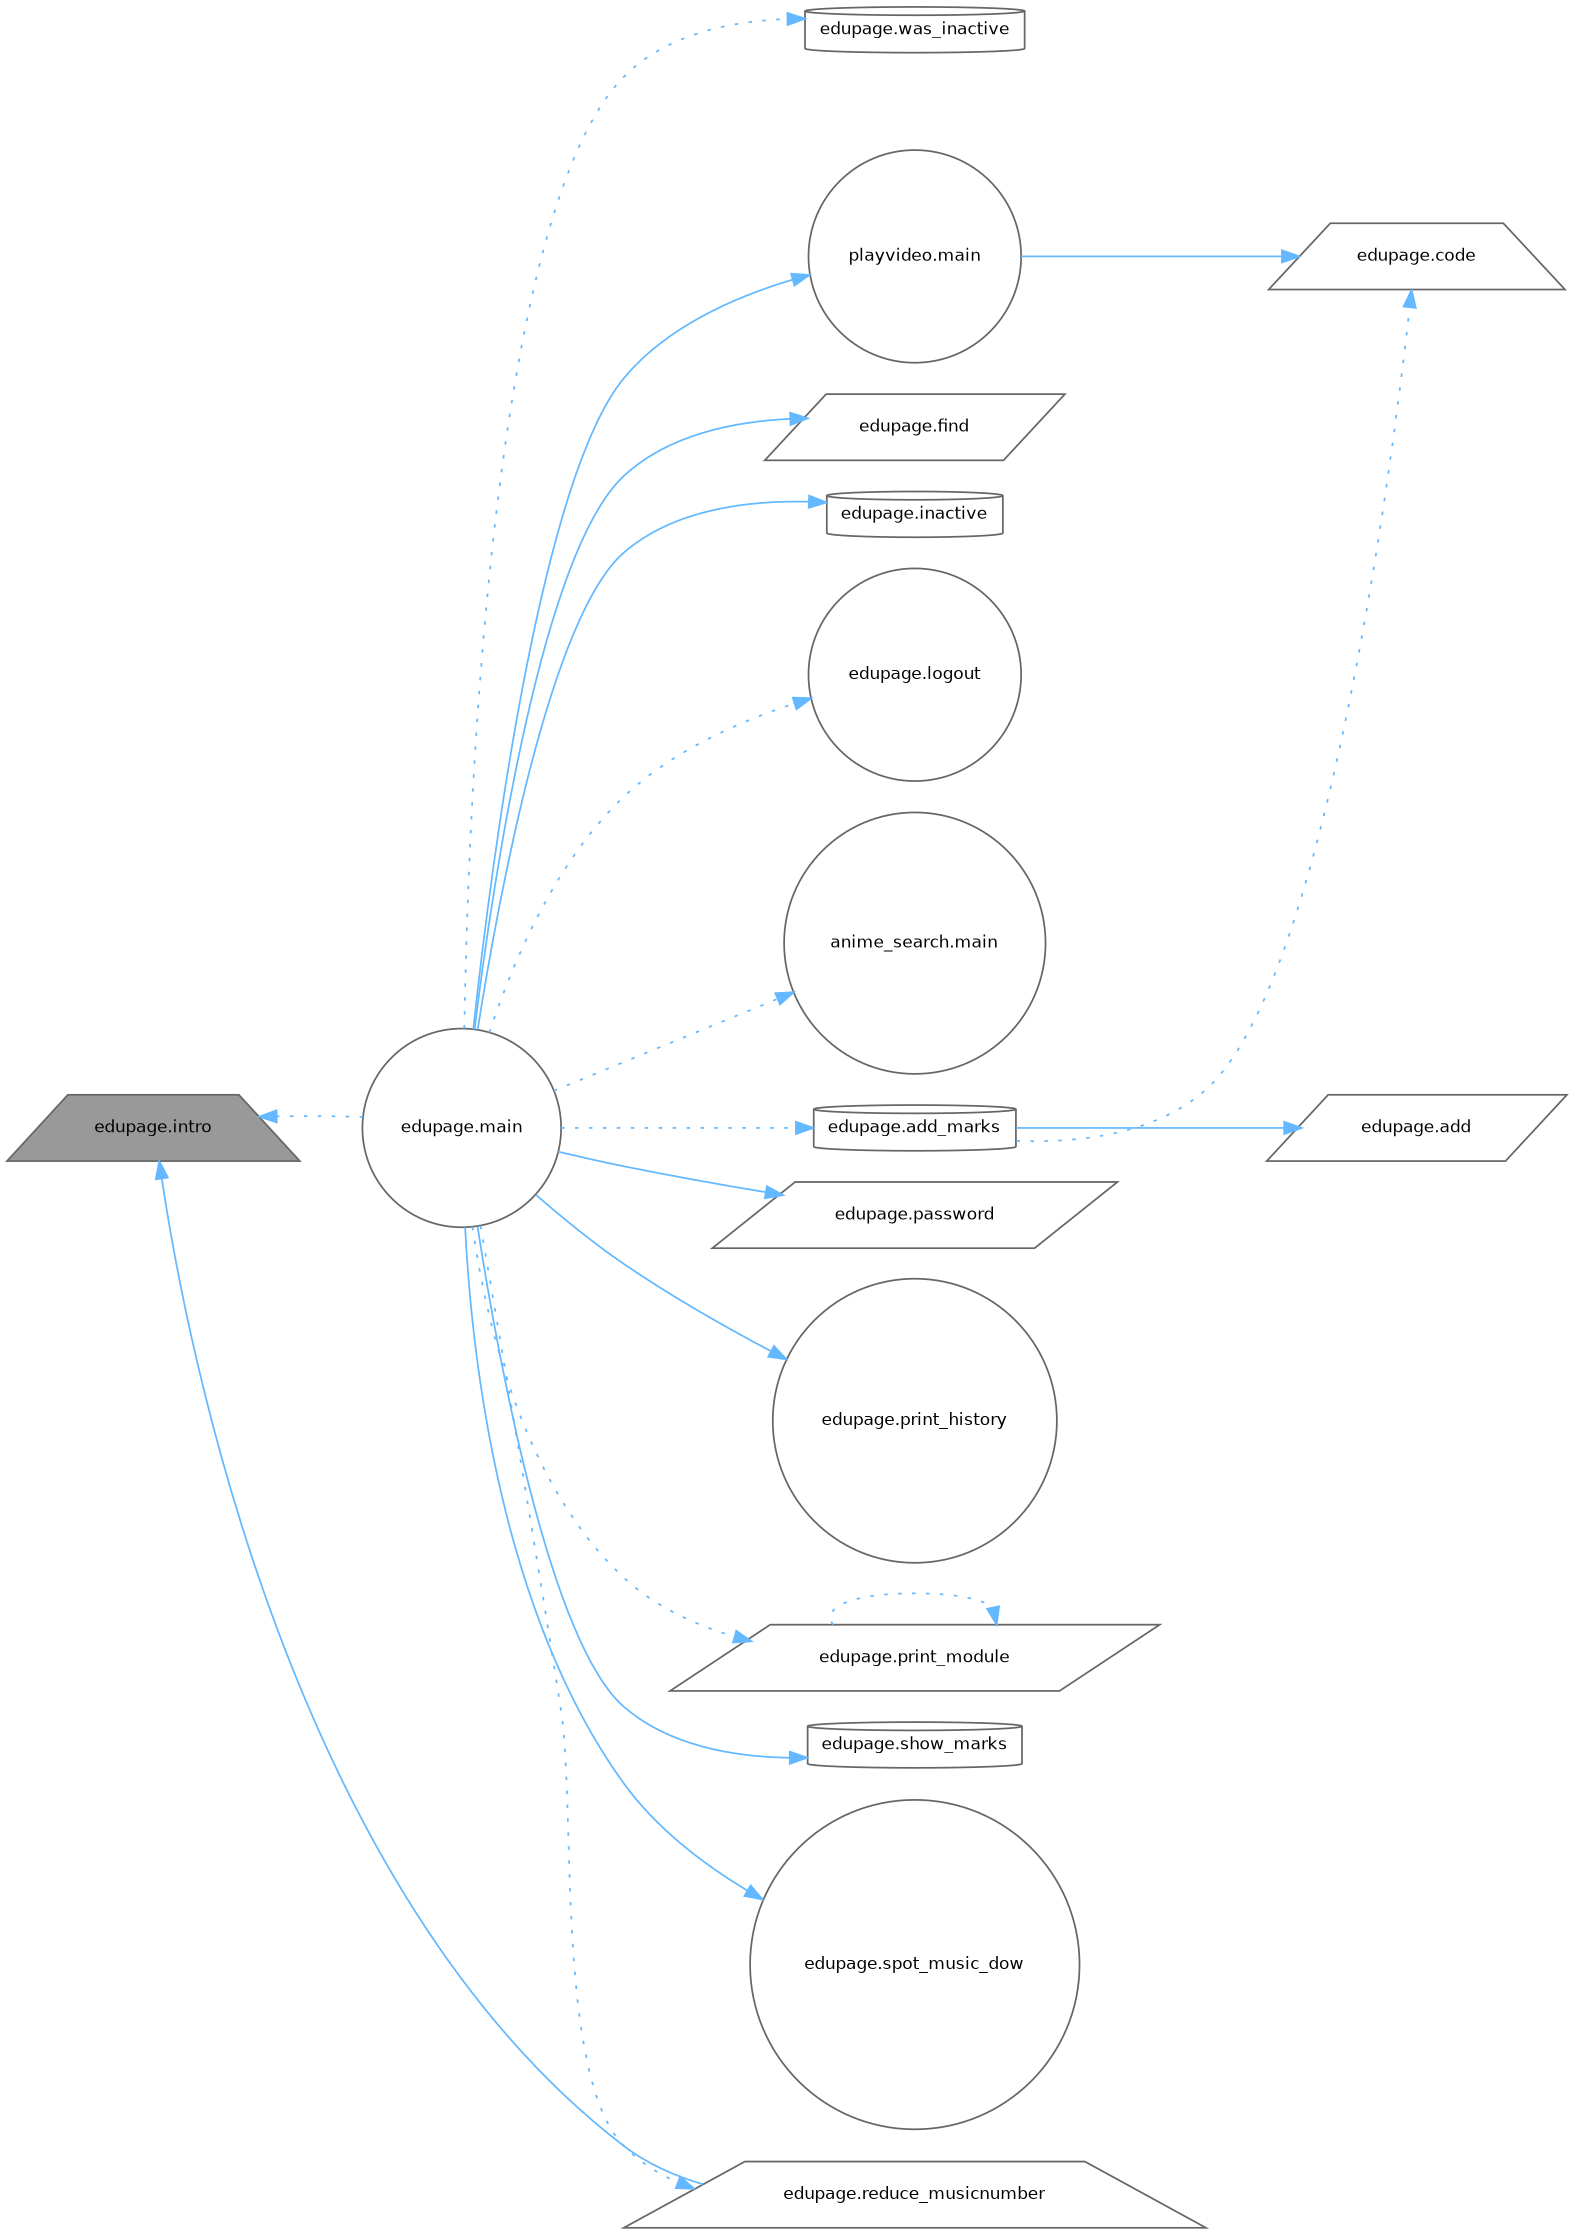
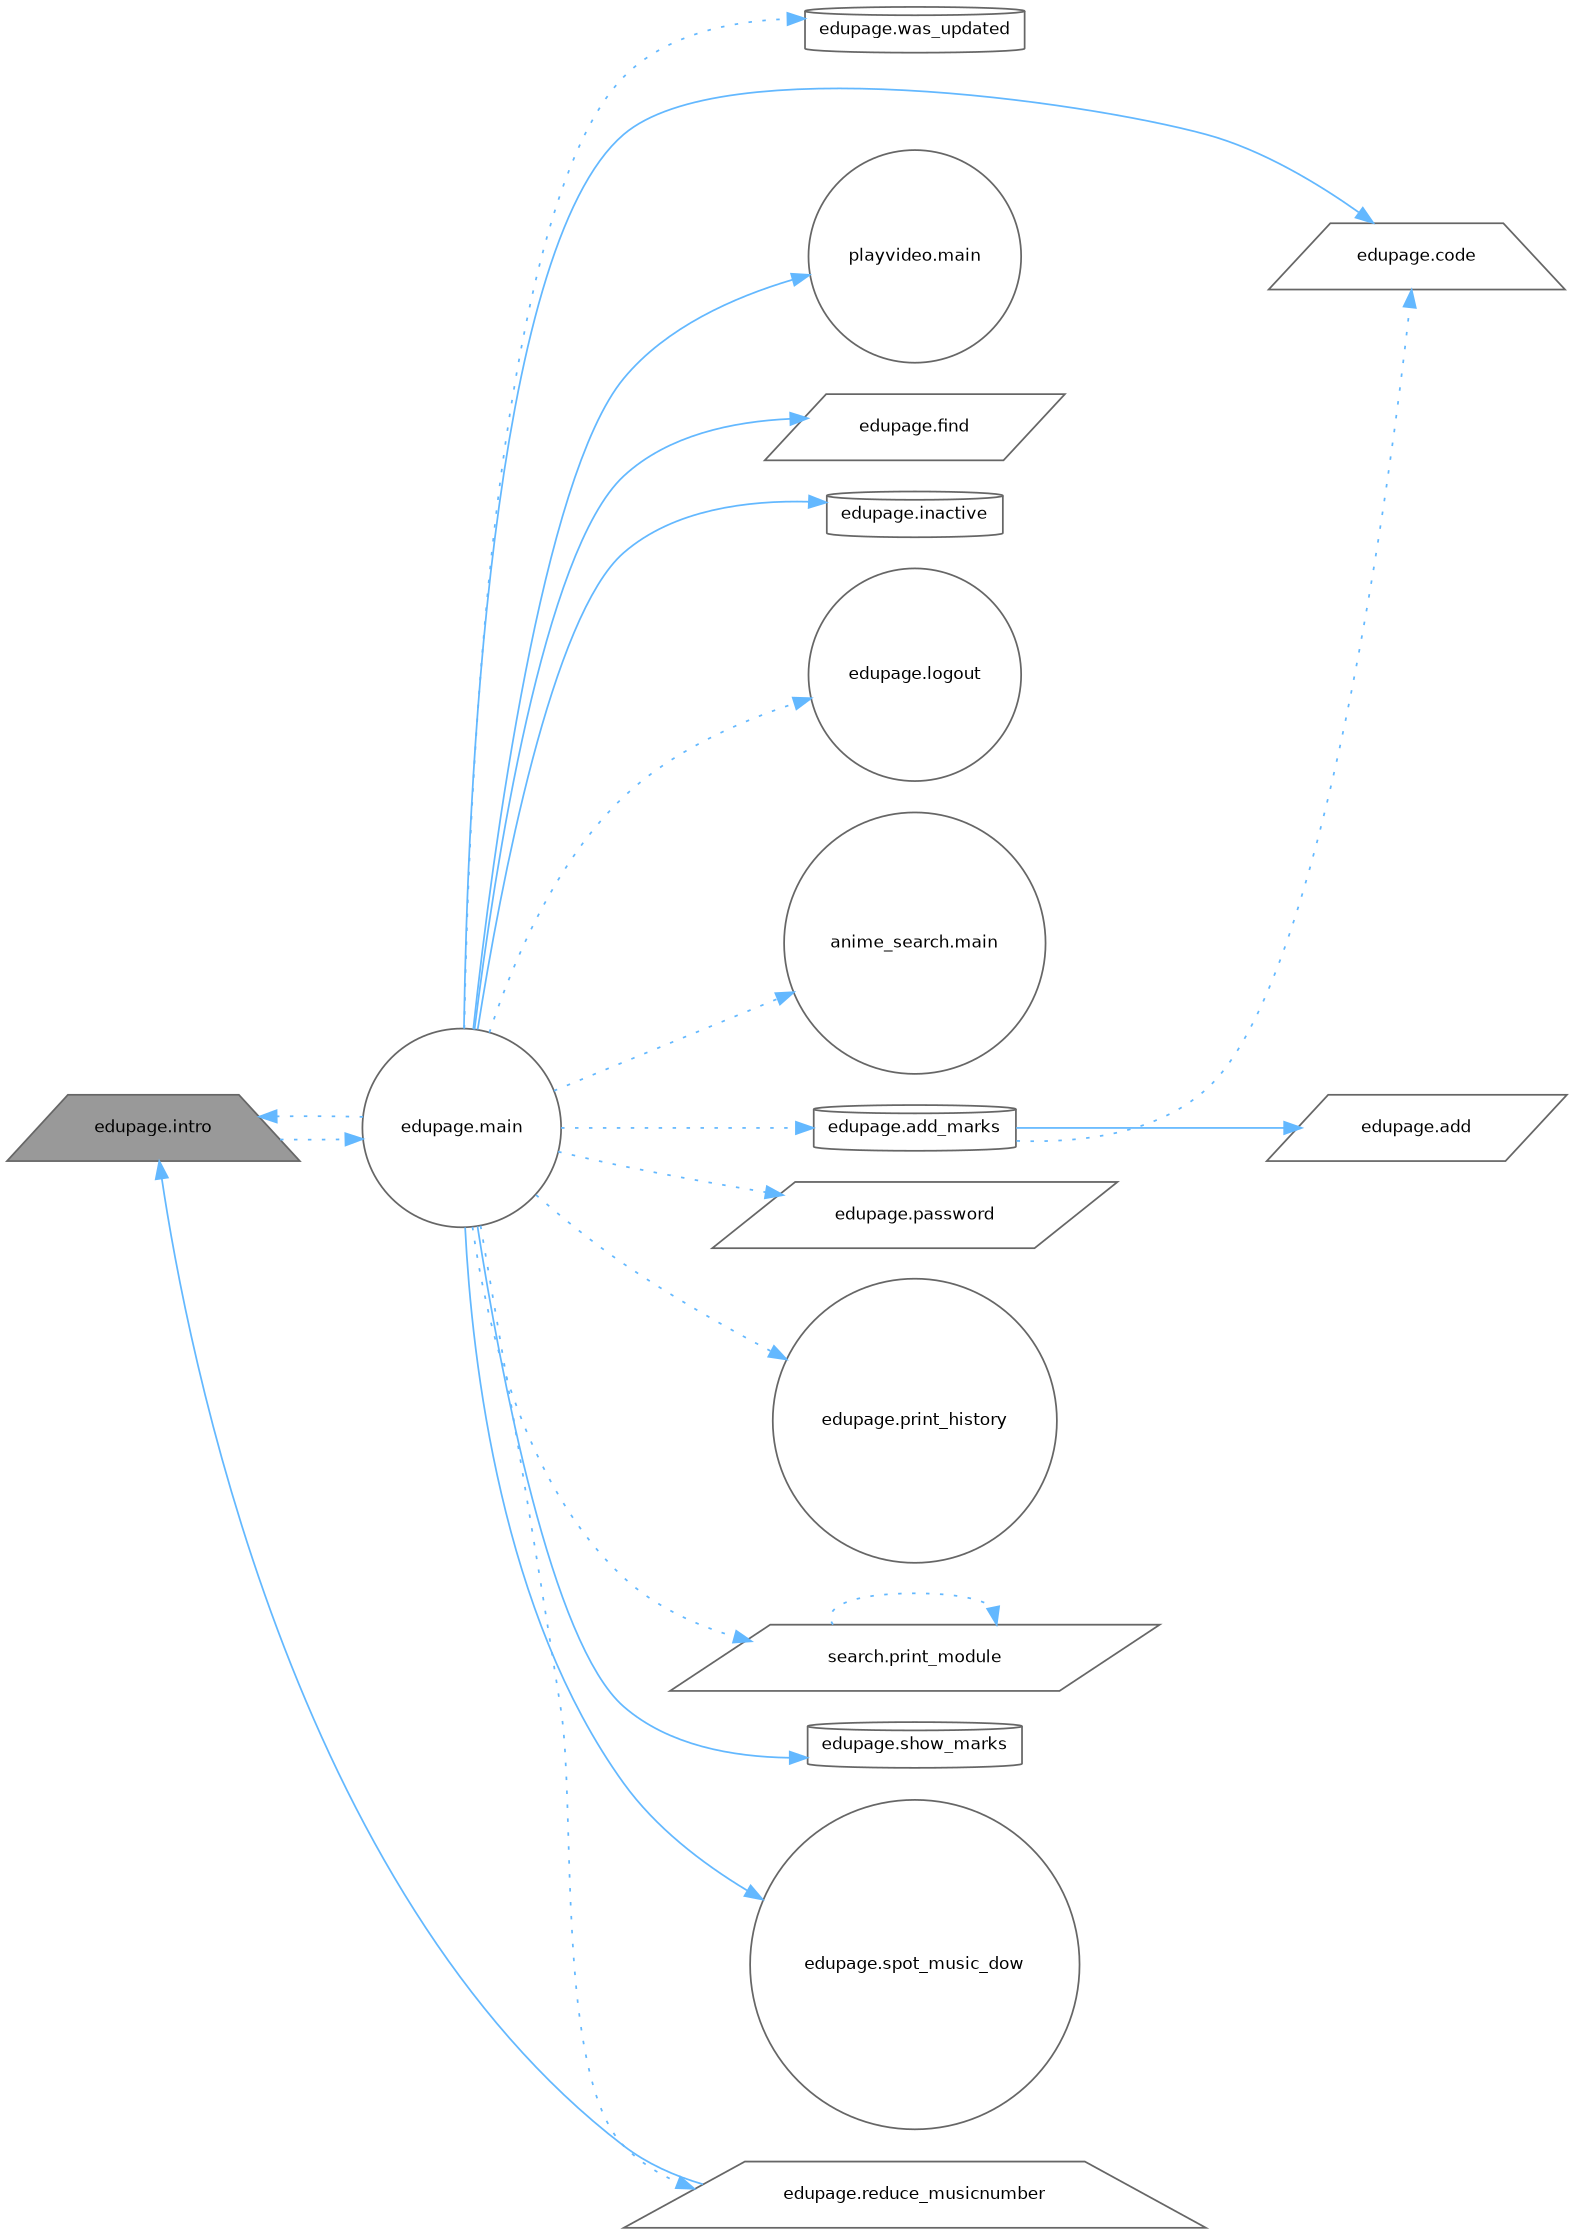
(915, 30) -> (915, 30)
(1151, 256) -> (578, 197)
none -> (313, 1140)
(662, 1174) -> (662, 1174)
(648, 1280) -> (648, 1280)
(915, 1658) -> (915, 1658)
